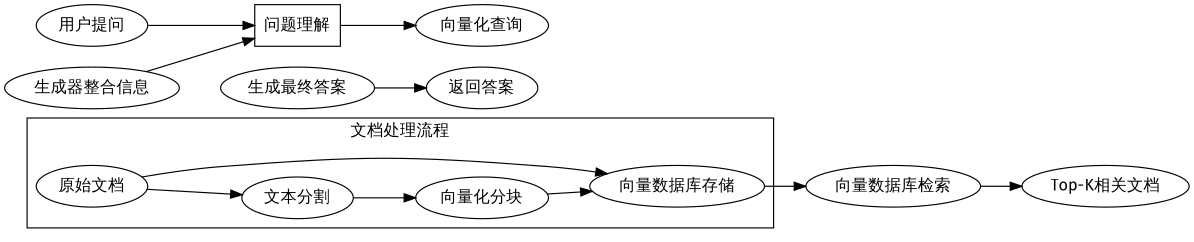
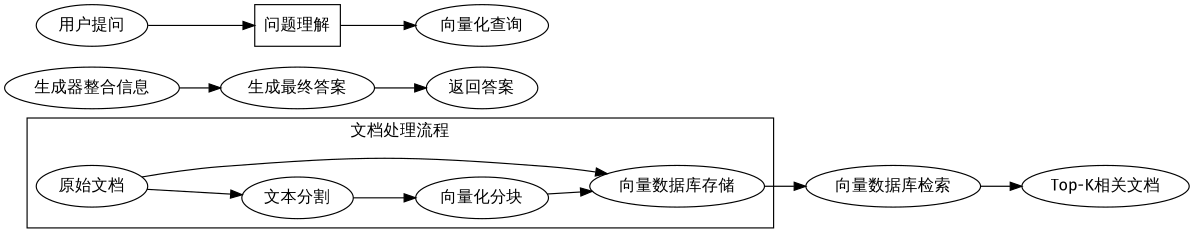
(195, 57) -> (194, 88)
